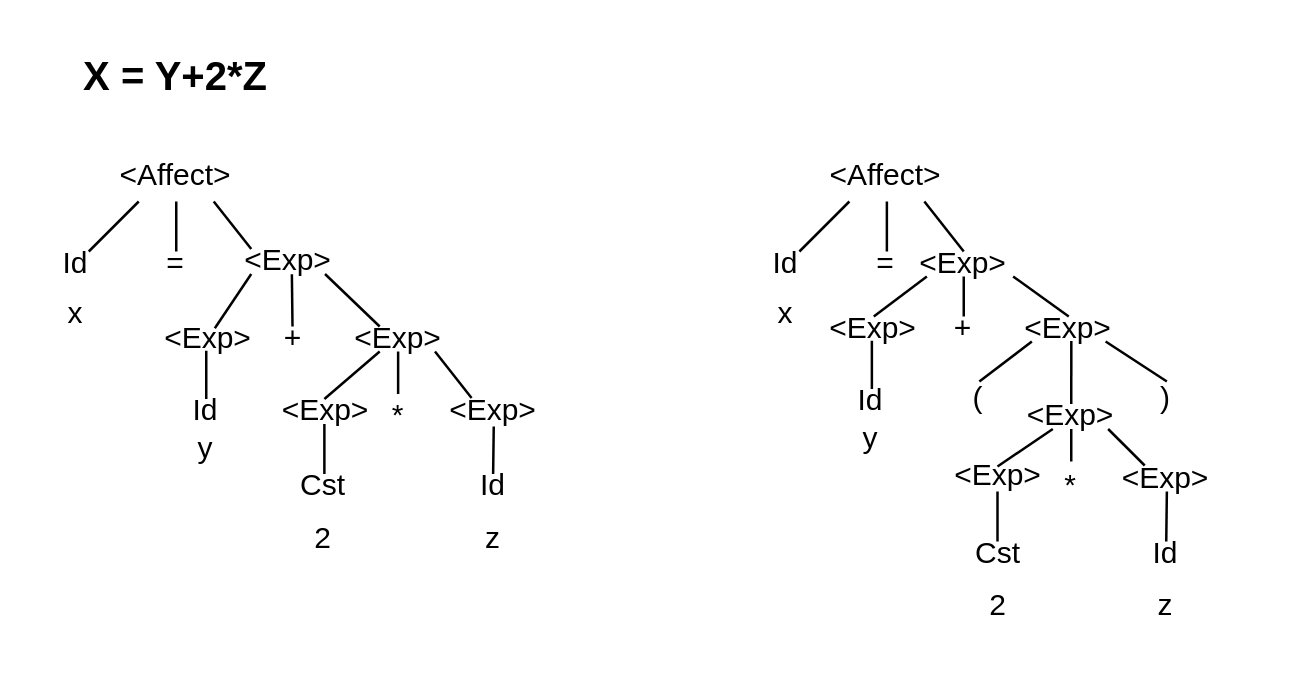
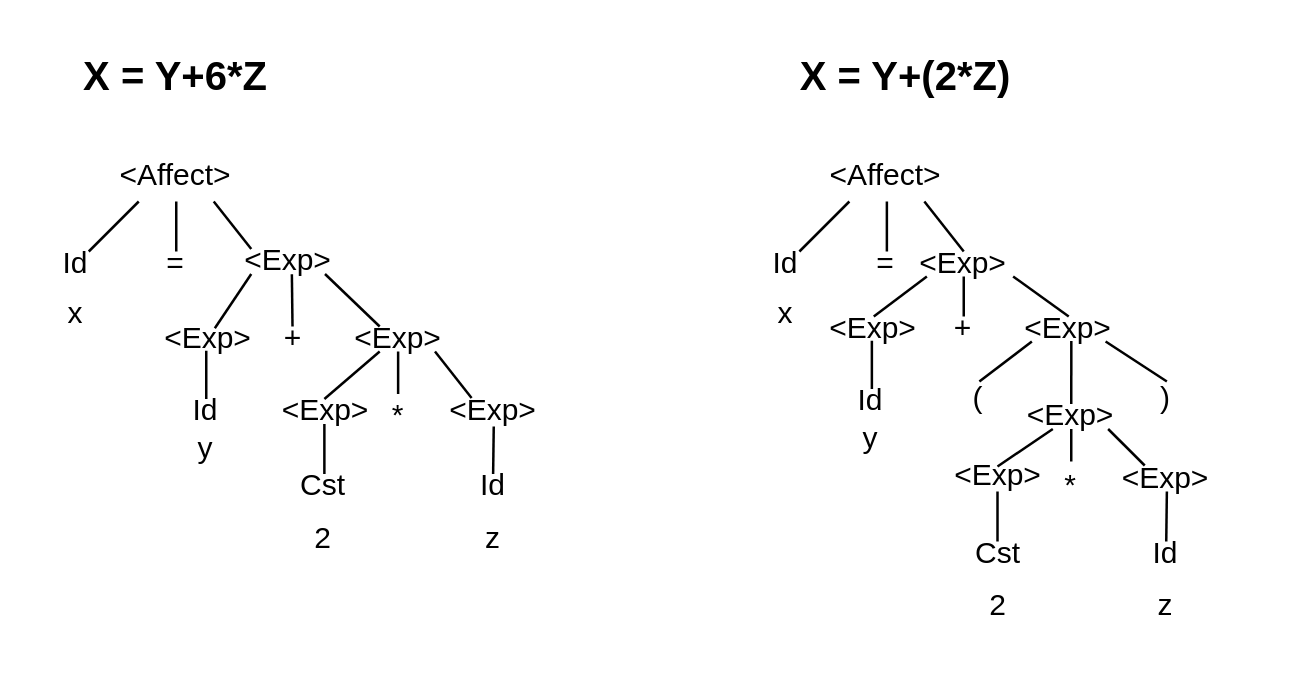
(176, 76) -> (176, 76)
none -> (906, 76)
